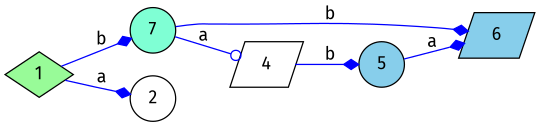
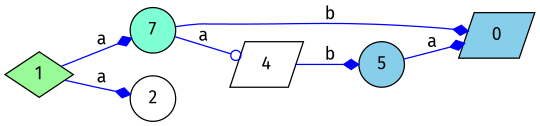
(497, 35) -> (497, 35)
(102, 40) -> (102, 40)
